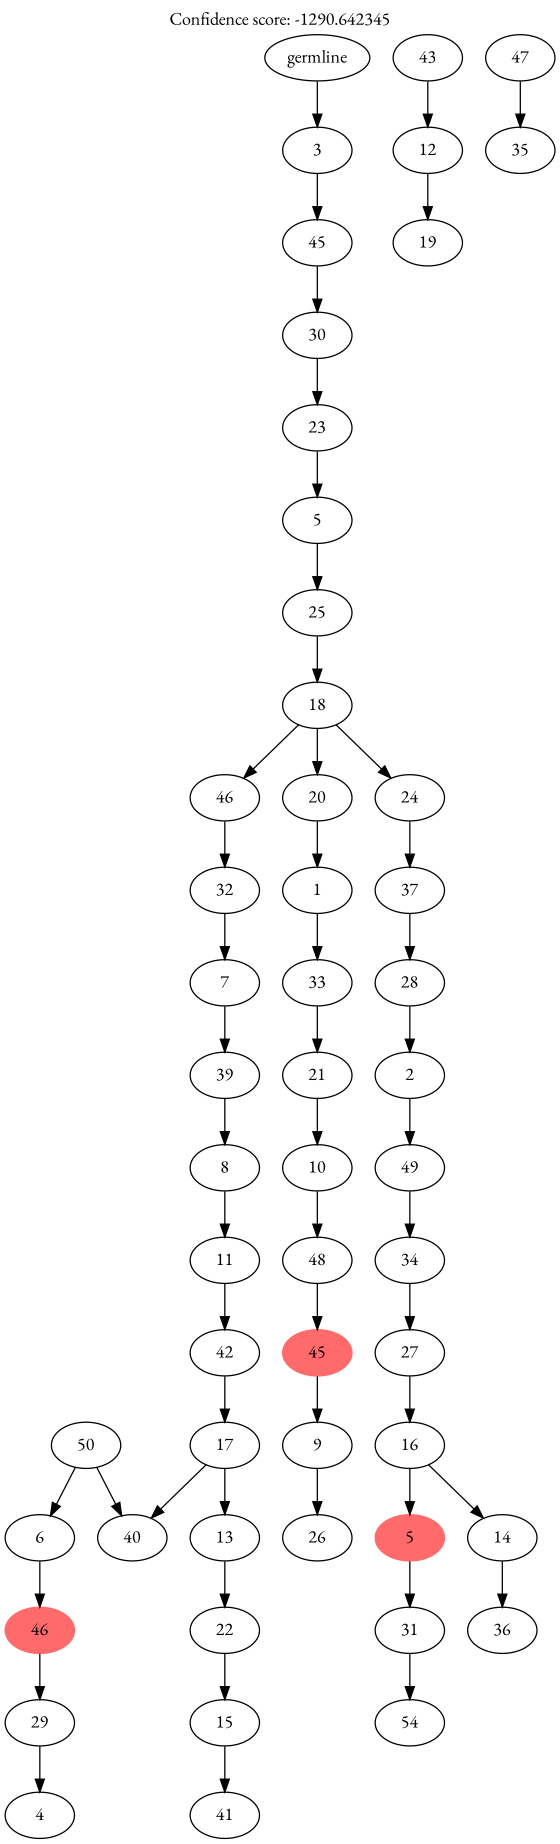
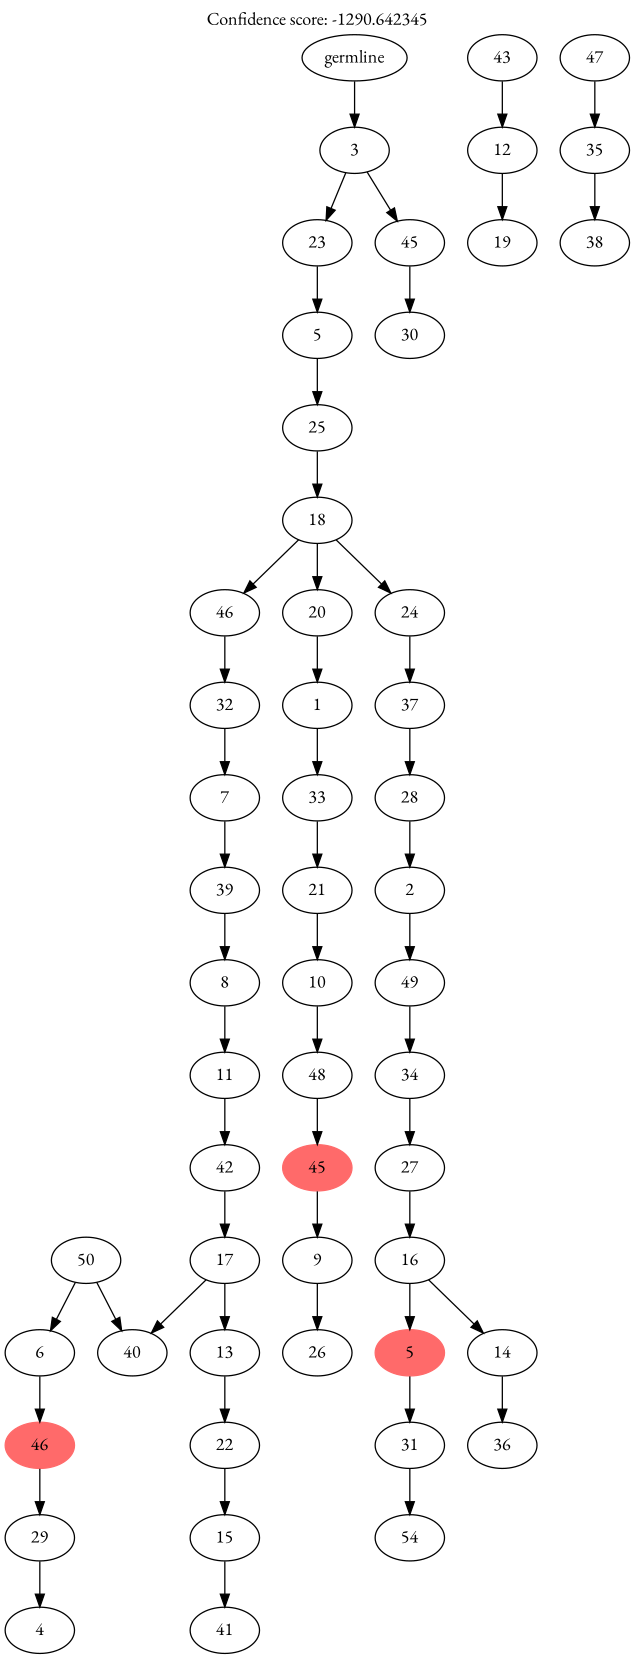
none -> (595, 243)
(317, 375) -> (338, 191)
